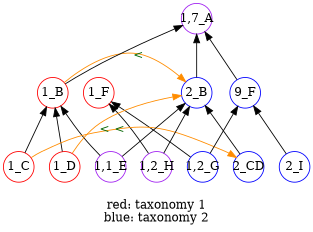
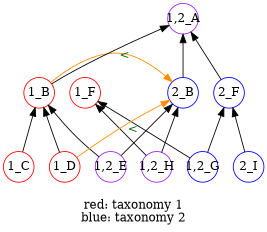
(197, 19) -> (183, 19)
(245, 93) -> (229, 93)
(111, 167) -> (111, 167)
(249, 167) -> none
